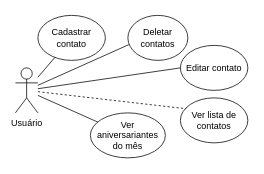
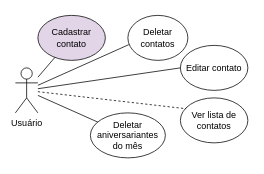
(72, 38) -> (72, 38)
(128, 135) -> (128, 135)
